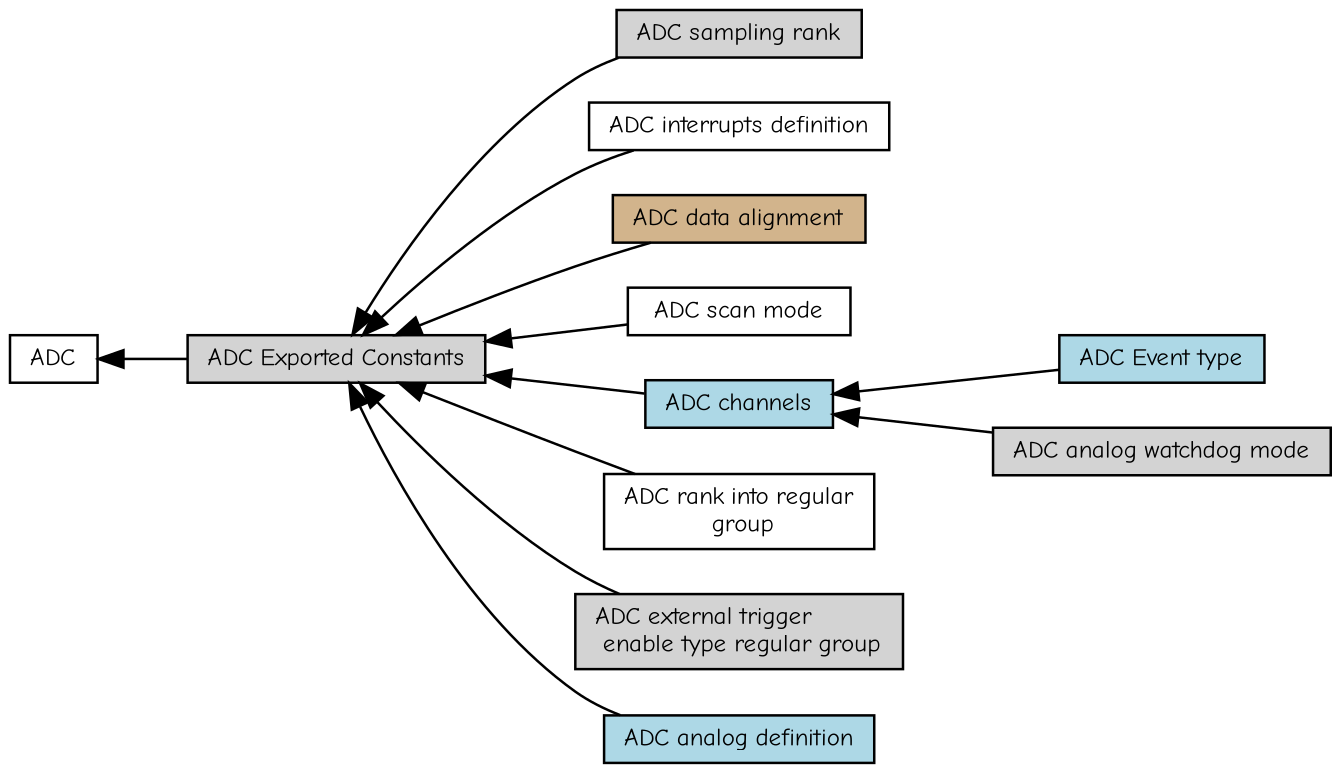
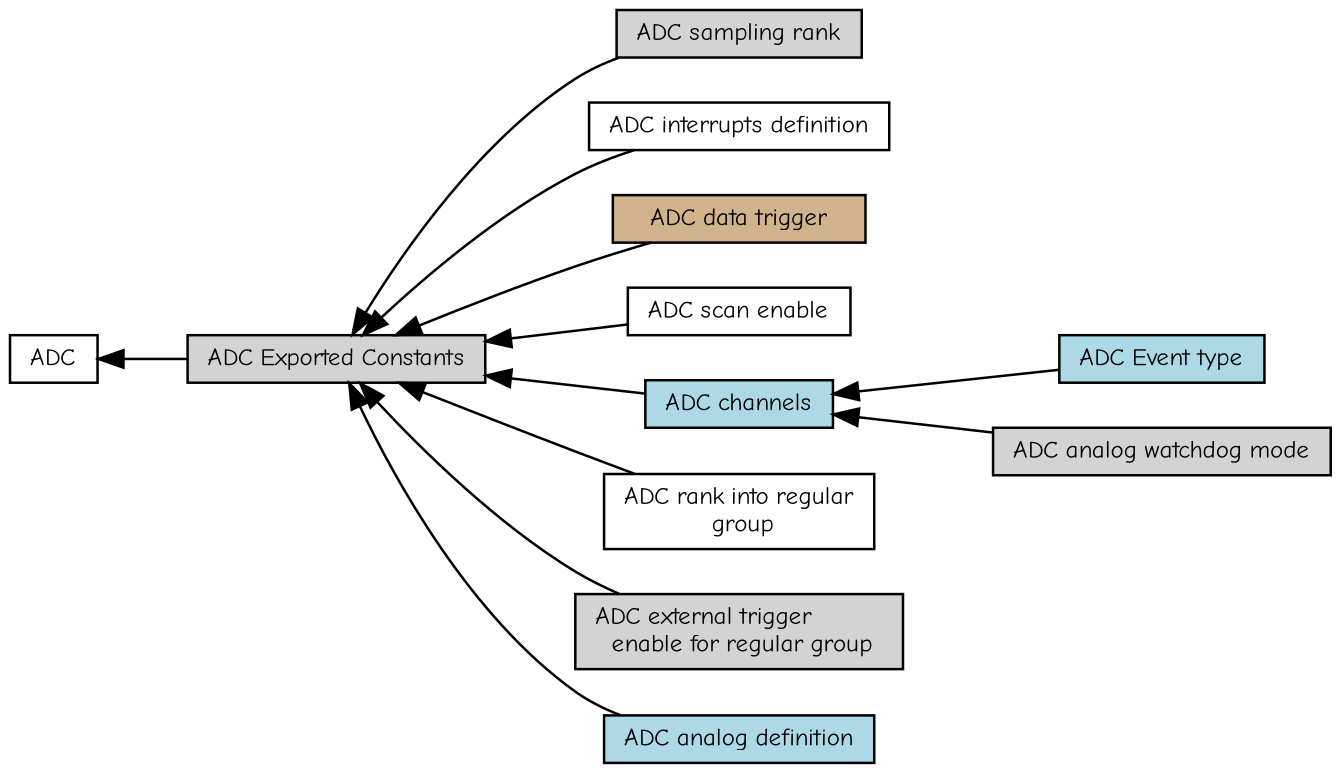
(739, 219) -> (739, 219)
(739, 311) -> (739, 311)
(739, 632) -> (739, 632)
